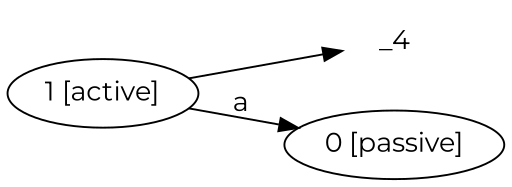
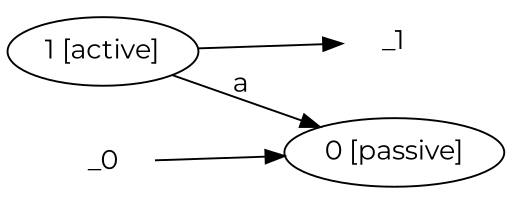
(394, 42) -> (394, 42)
none -> (103, 162)
